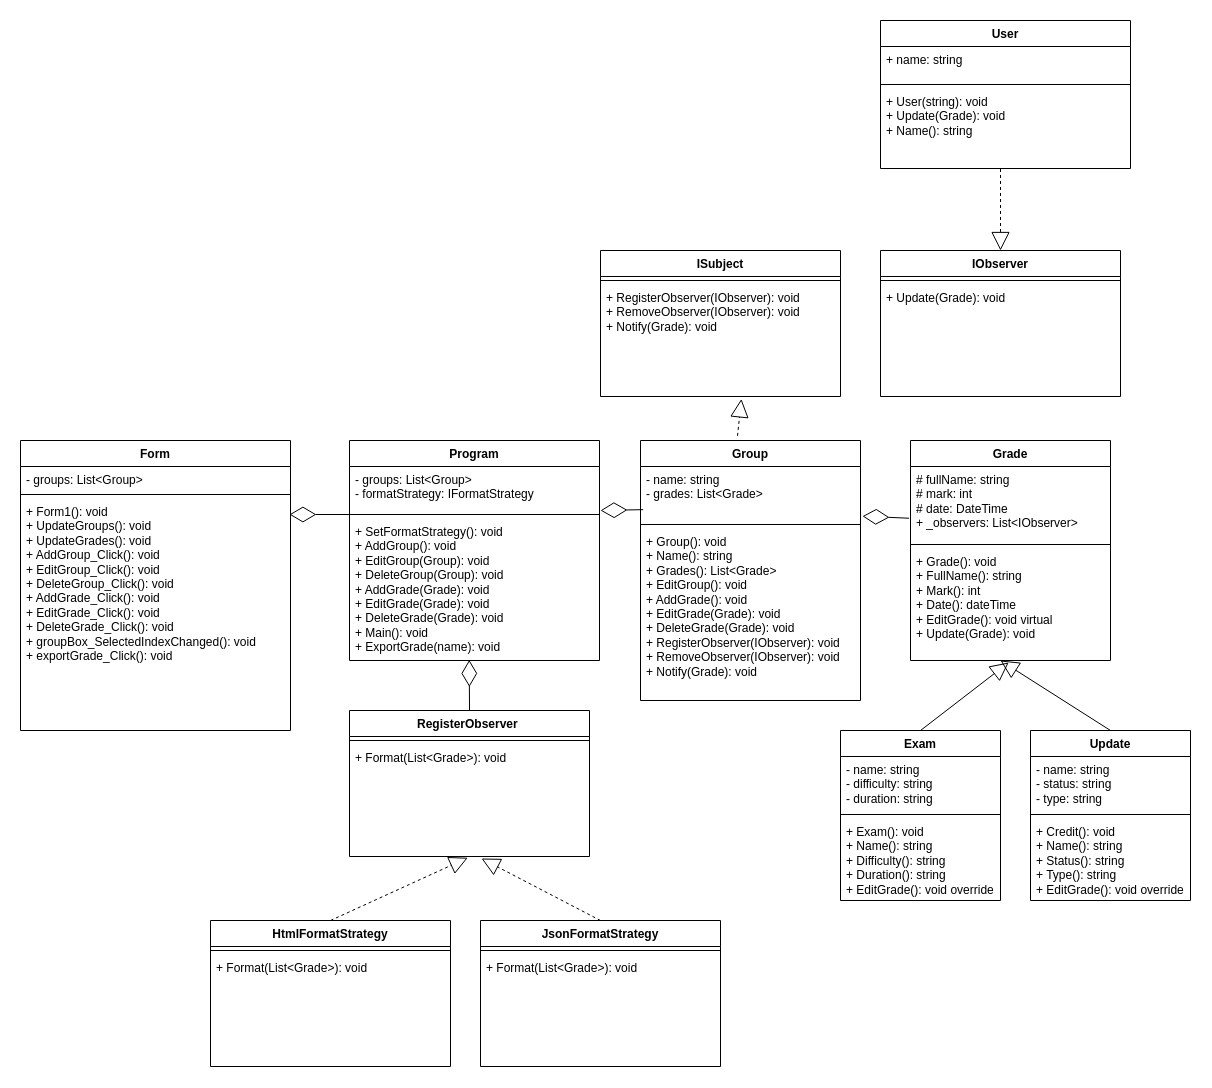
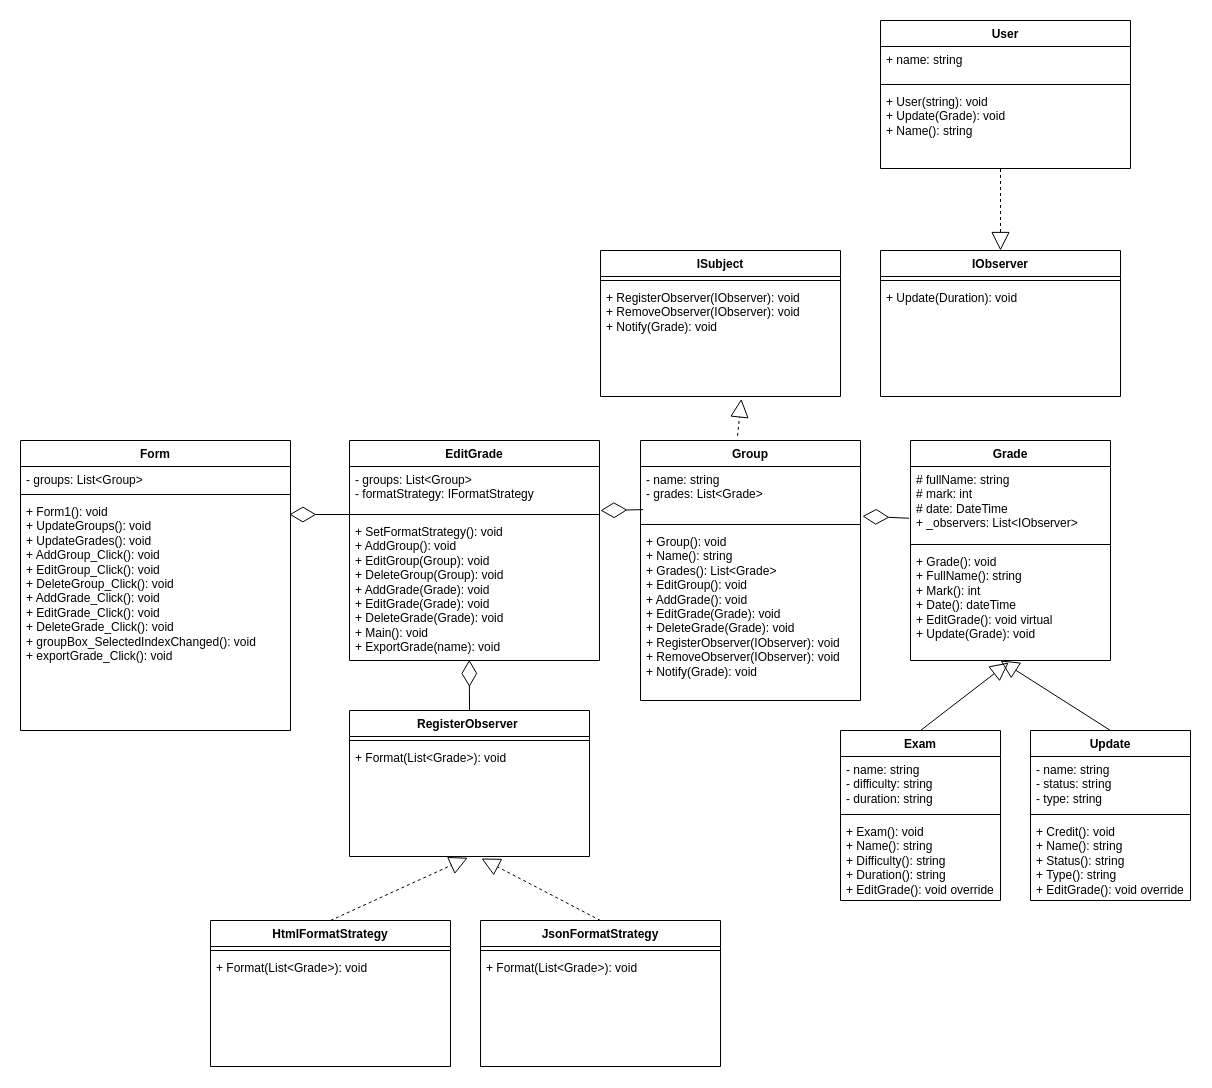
(951, 299) -> (959, 299)
(475, 455) -> (475, 455)
